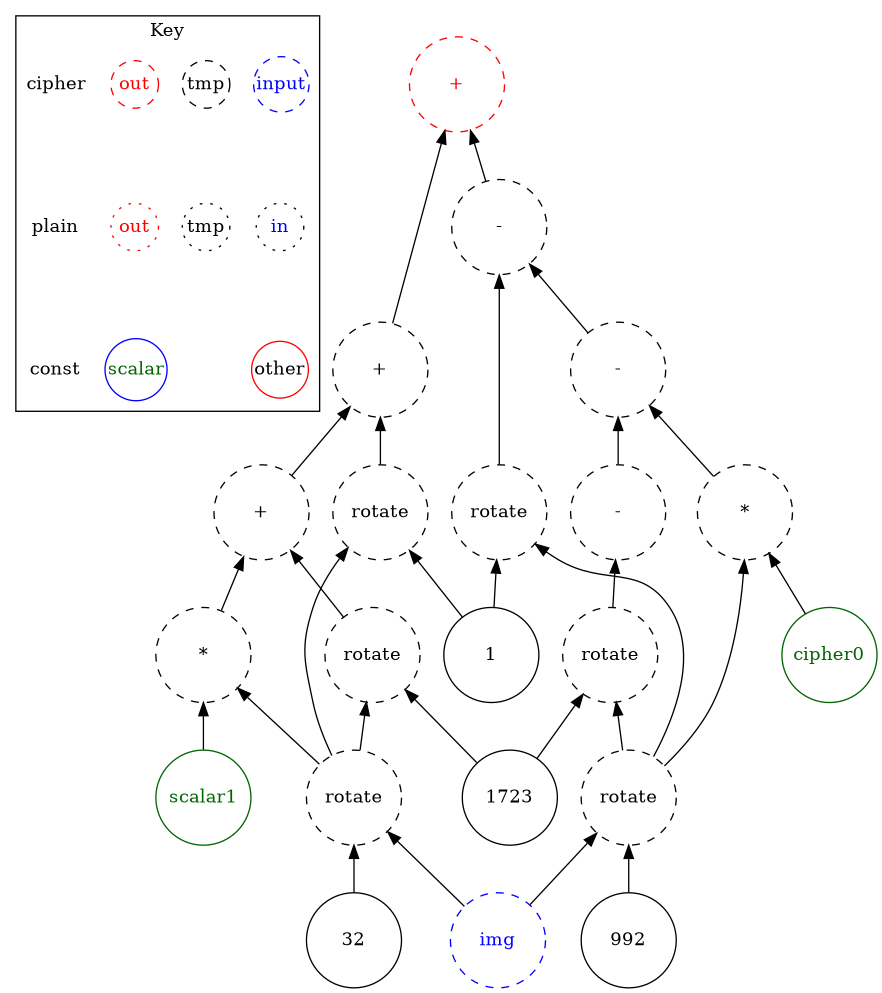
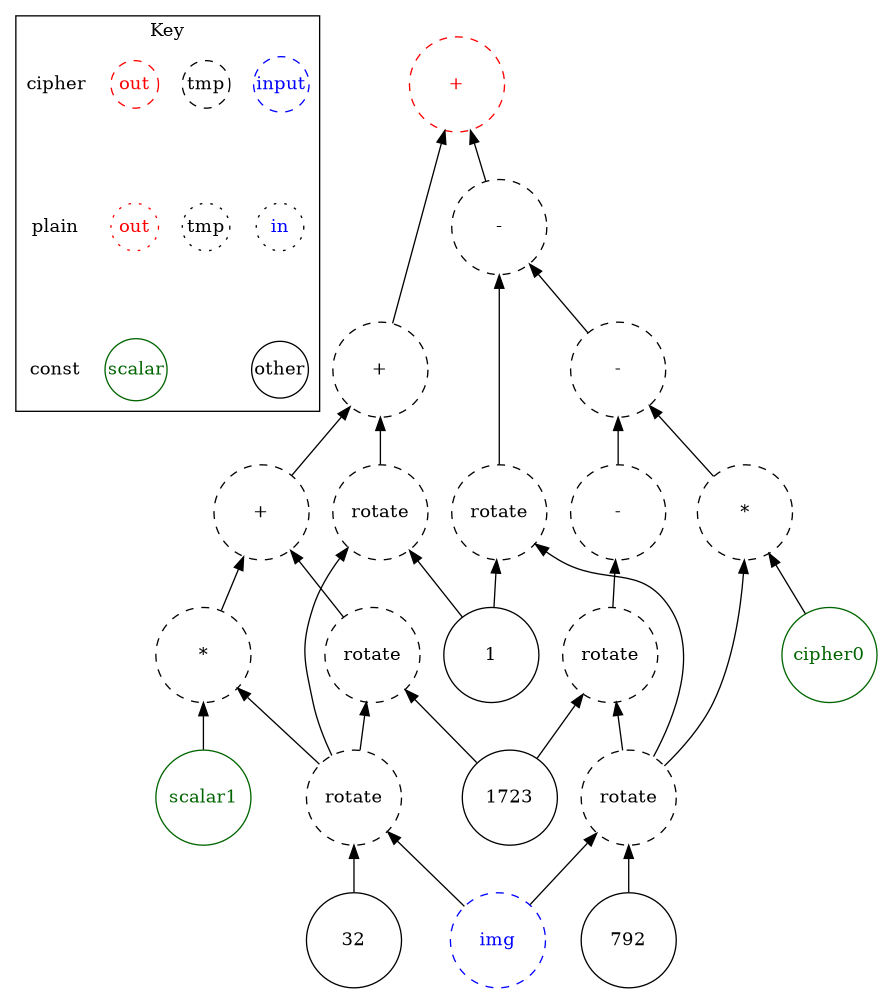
(136, 370) -> (136, 370)
(280, 370) -> (280, 370)
(629, 940) -> (629, 940)
